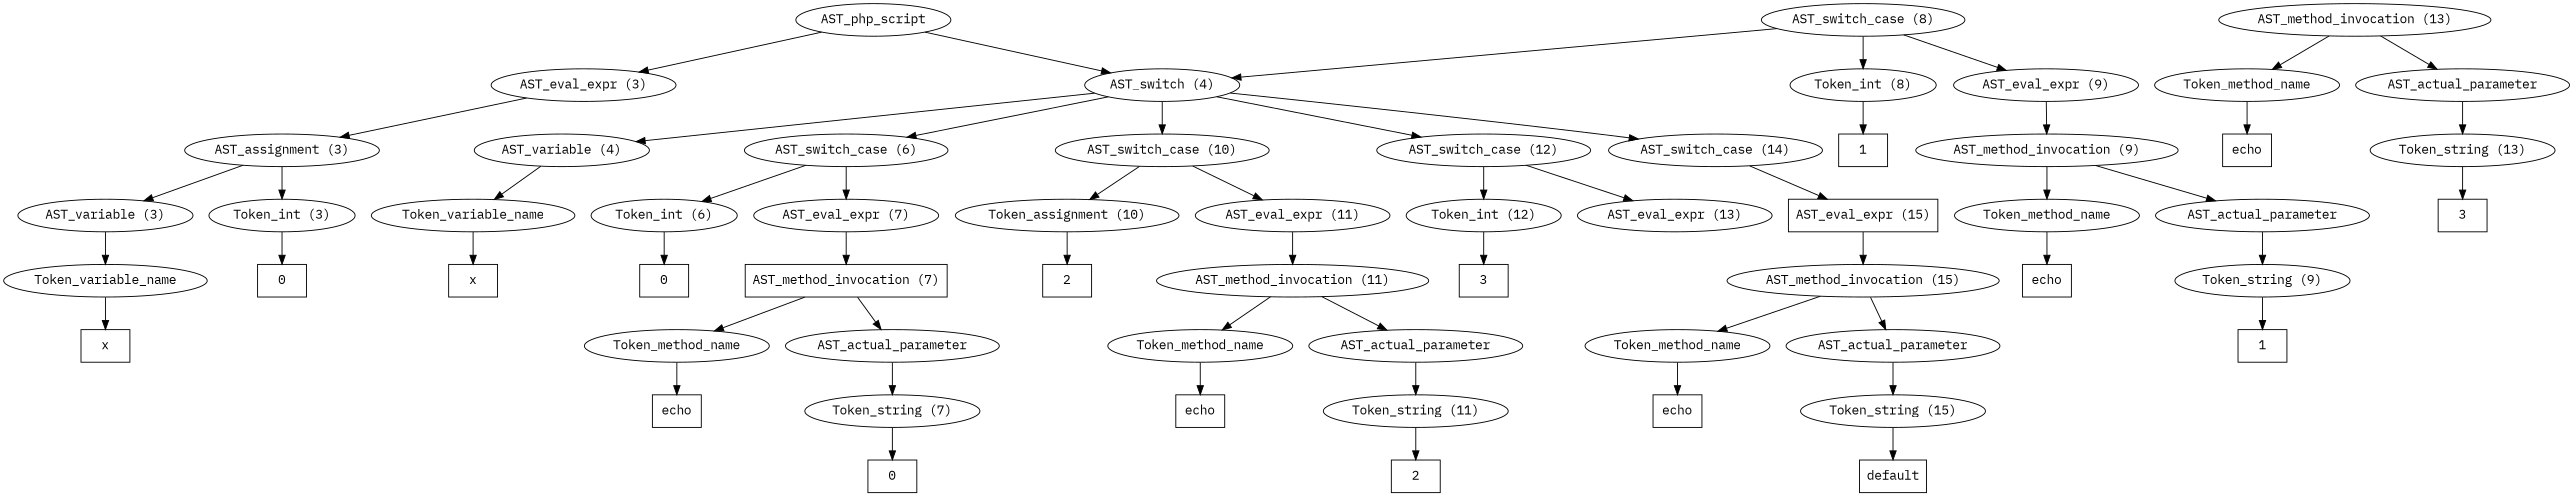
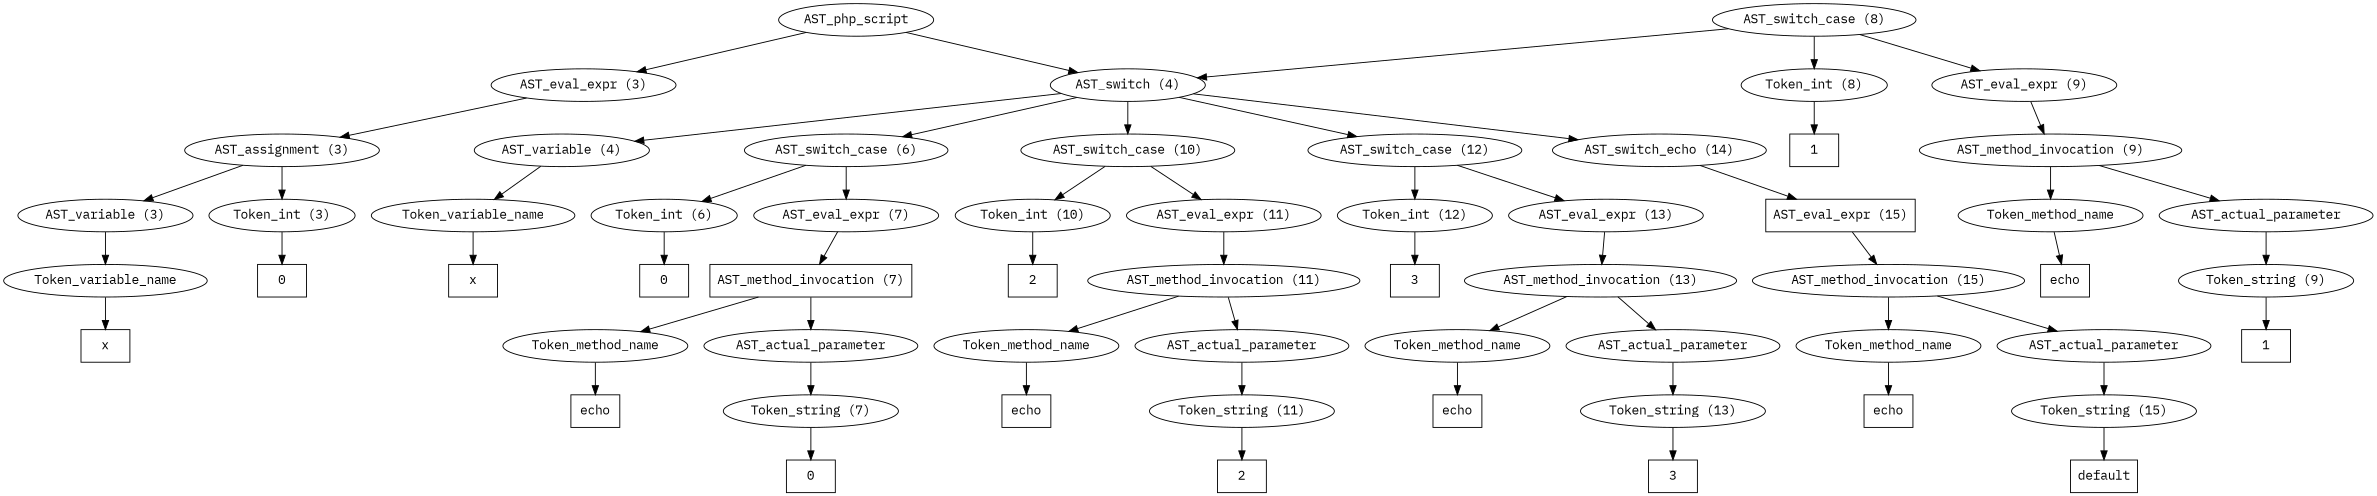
(1715, 150) -> (1659, 150)
(1067, 216) -> (1033, 216)
none -> (1604, 244)
